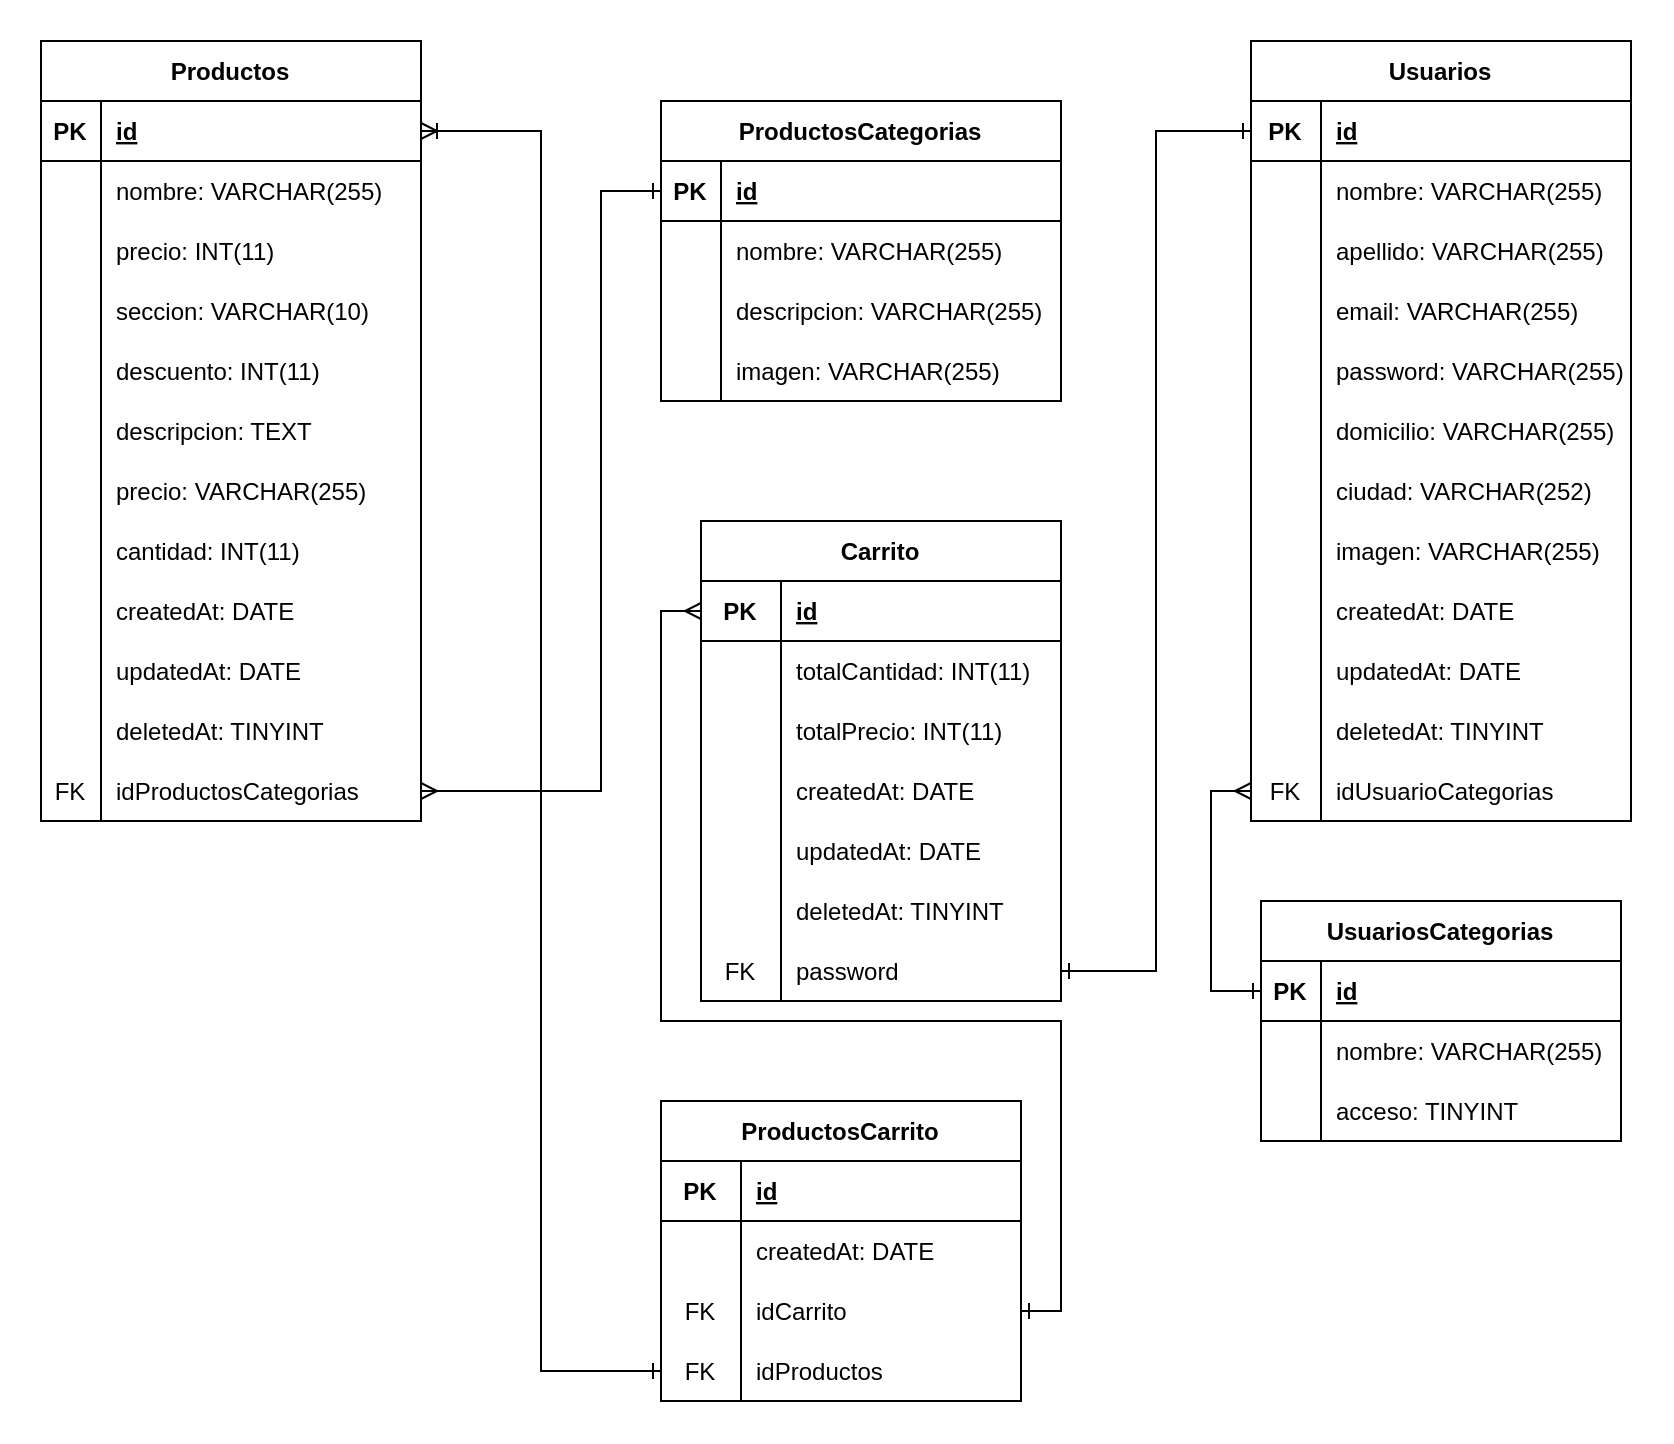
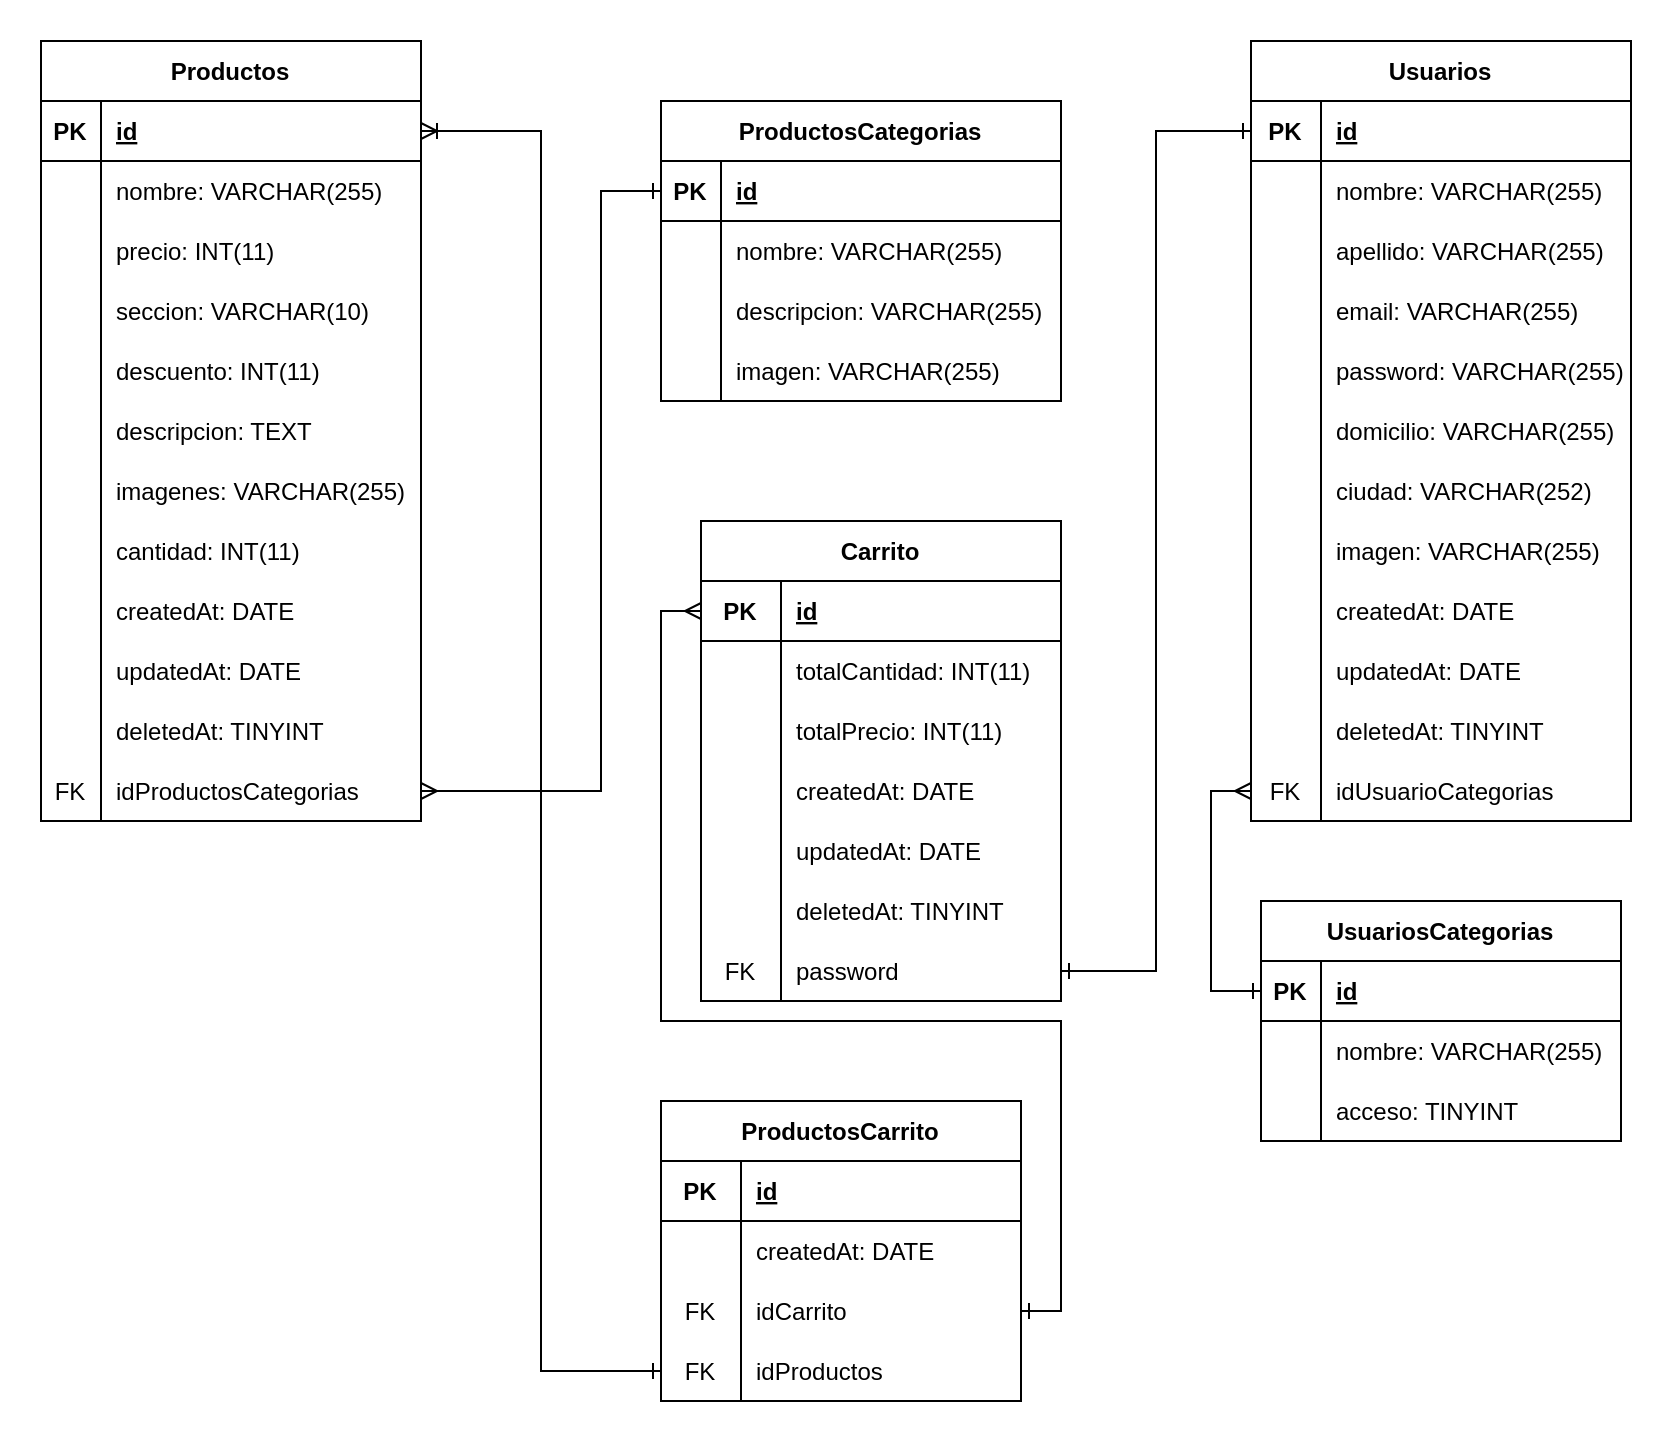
(244, 492) -> (258, 492)
